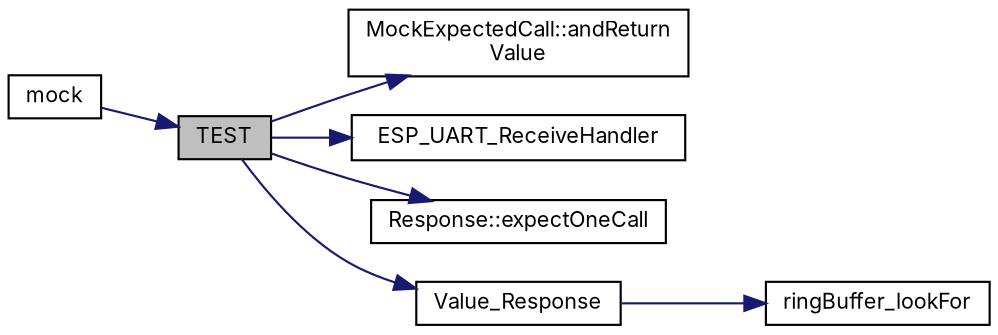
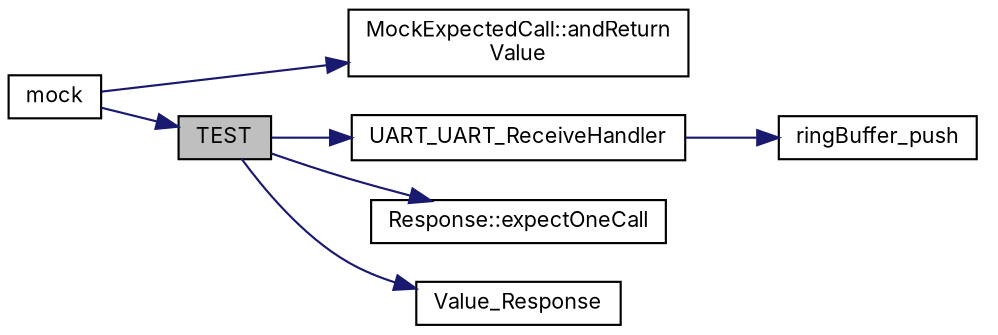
(329, 101) -> (214, 78)
(518, 138) -> (518, 138)
none -> (878, 138)
(878, 303) -> none
